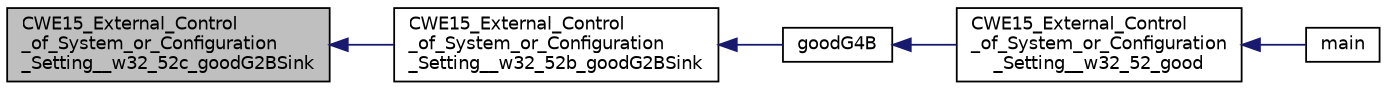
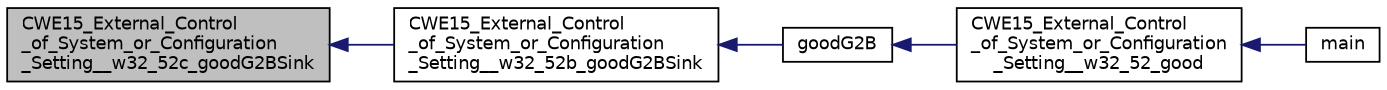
(838, 45) -> (838, 45)
